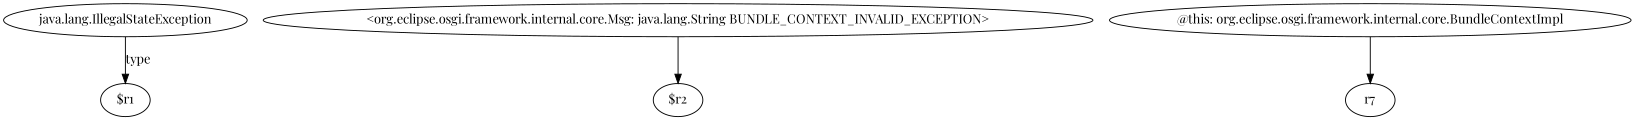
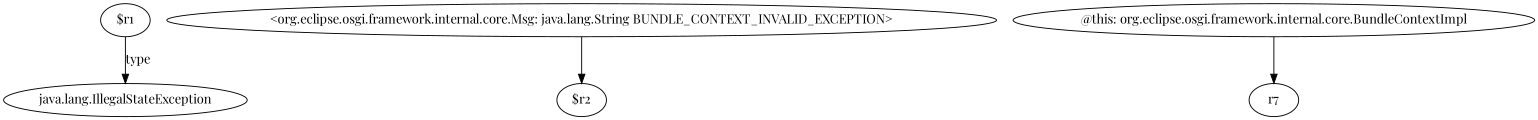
(125, 56) -> (125, 56)
